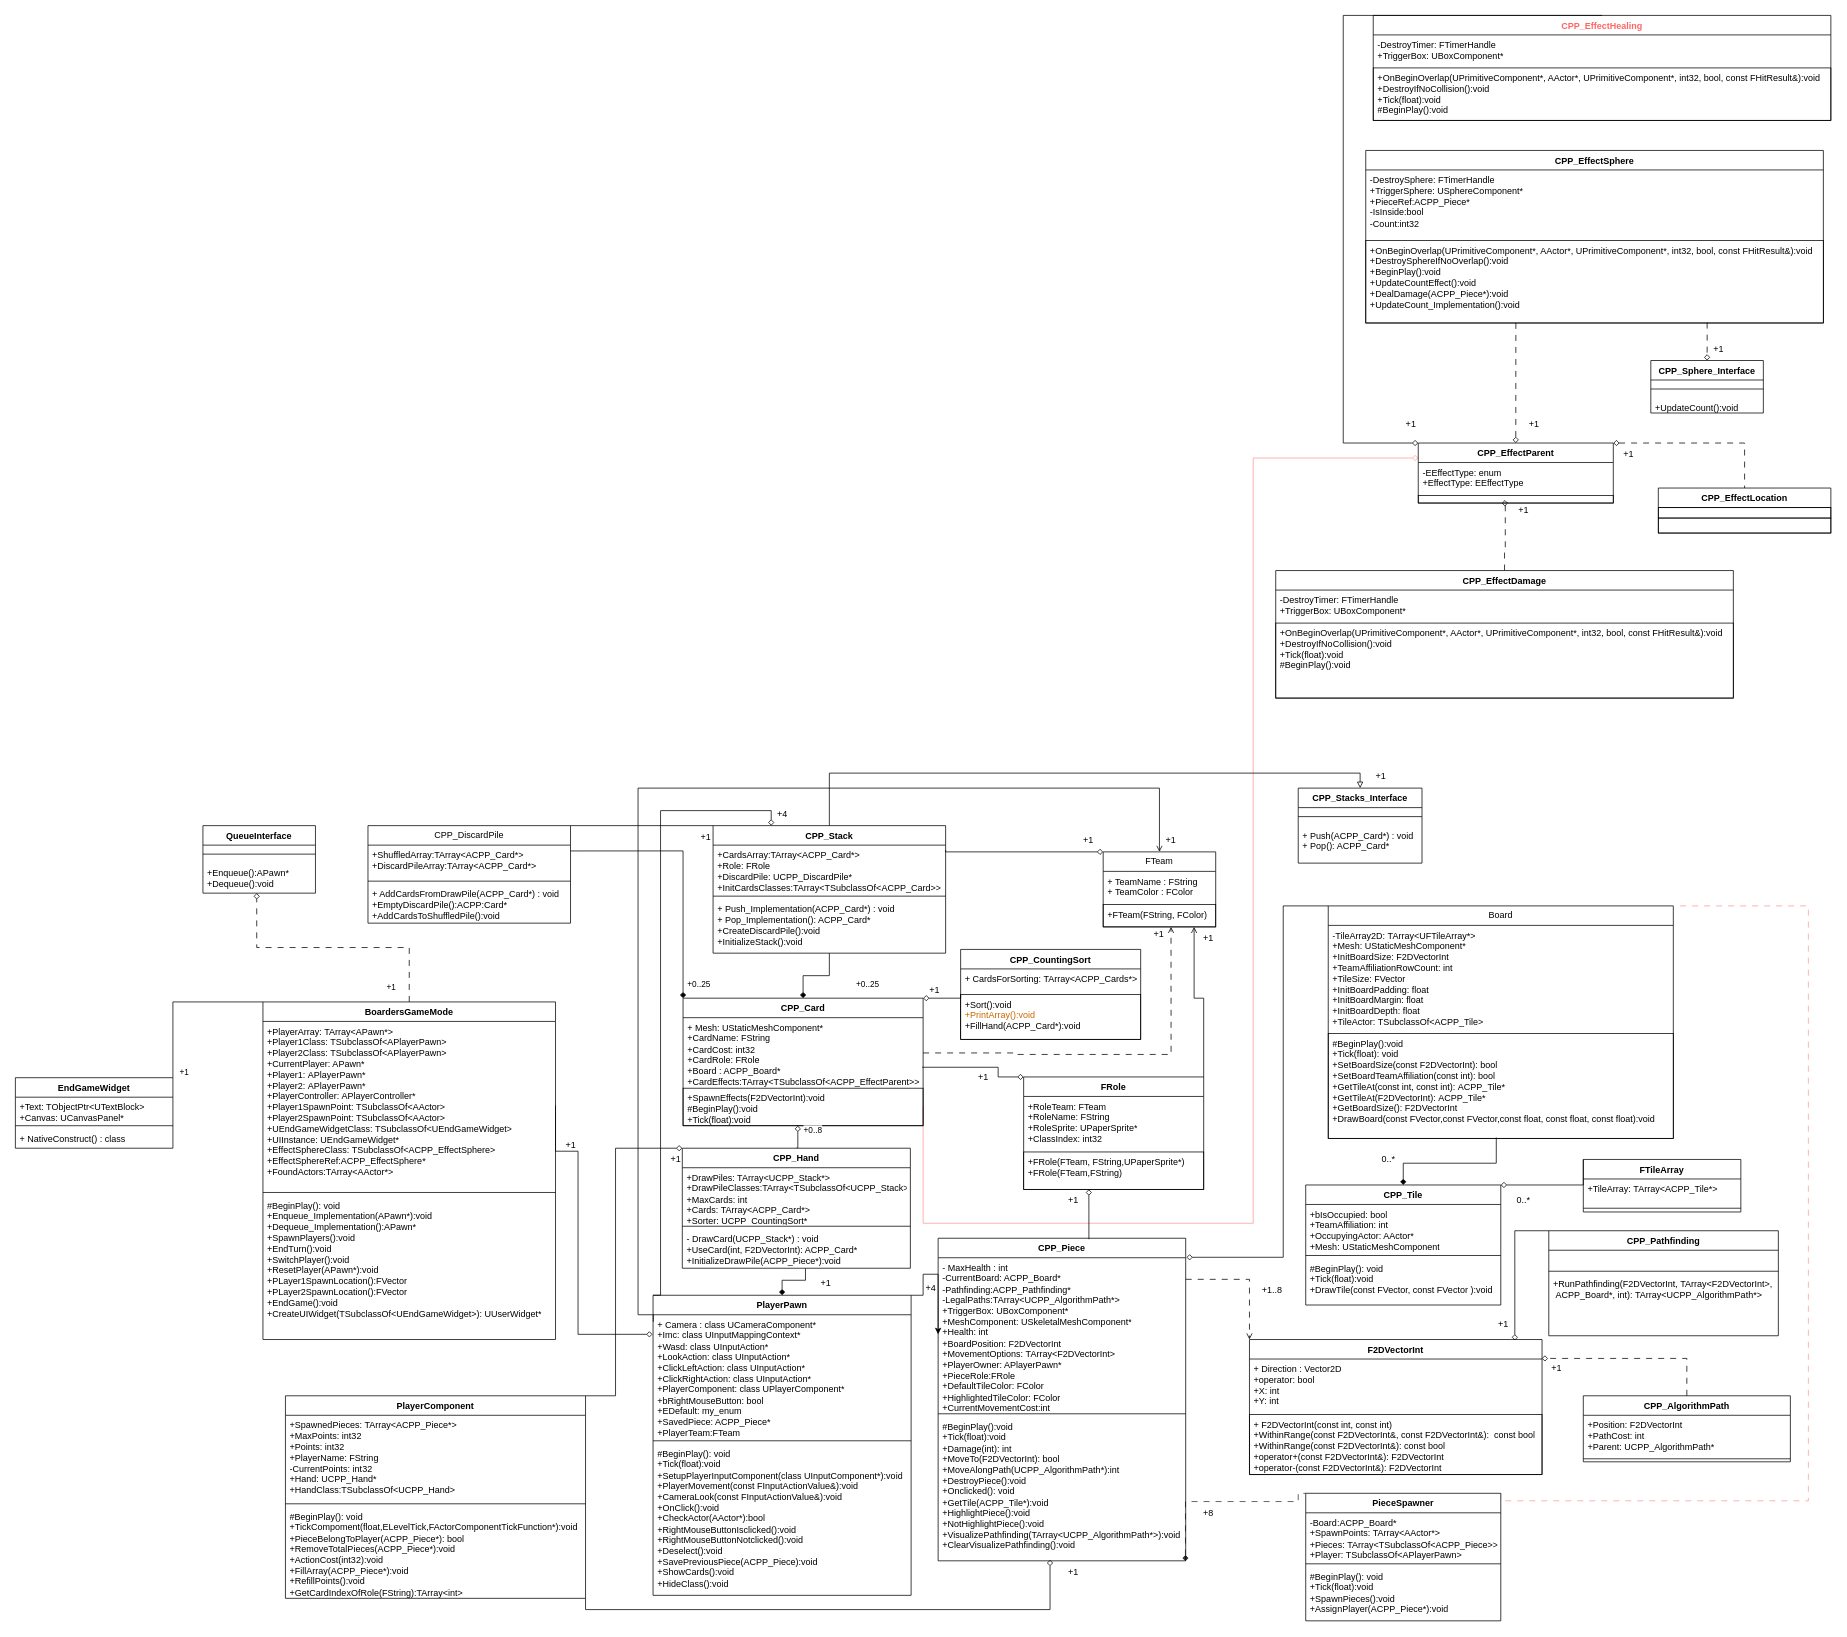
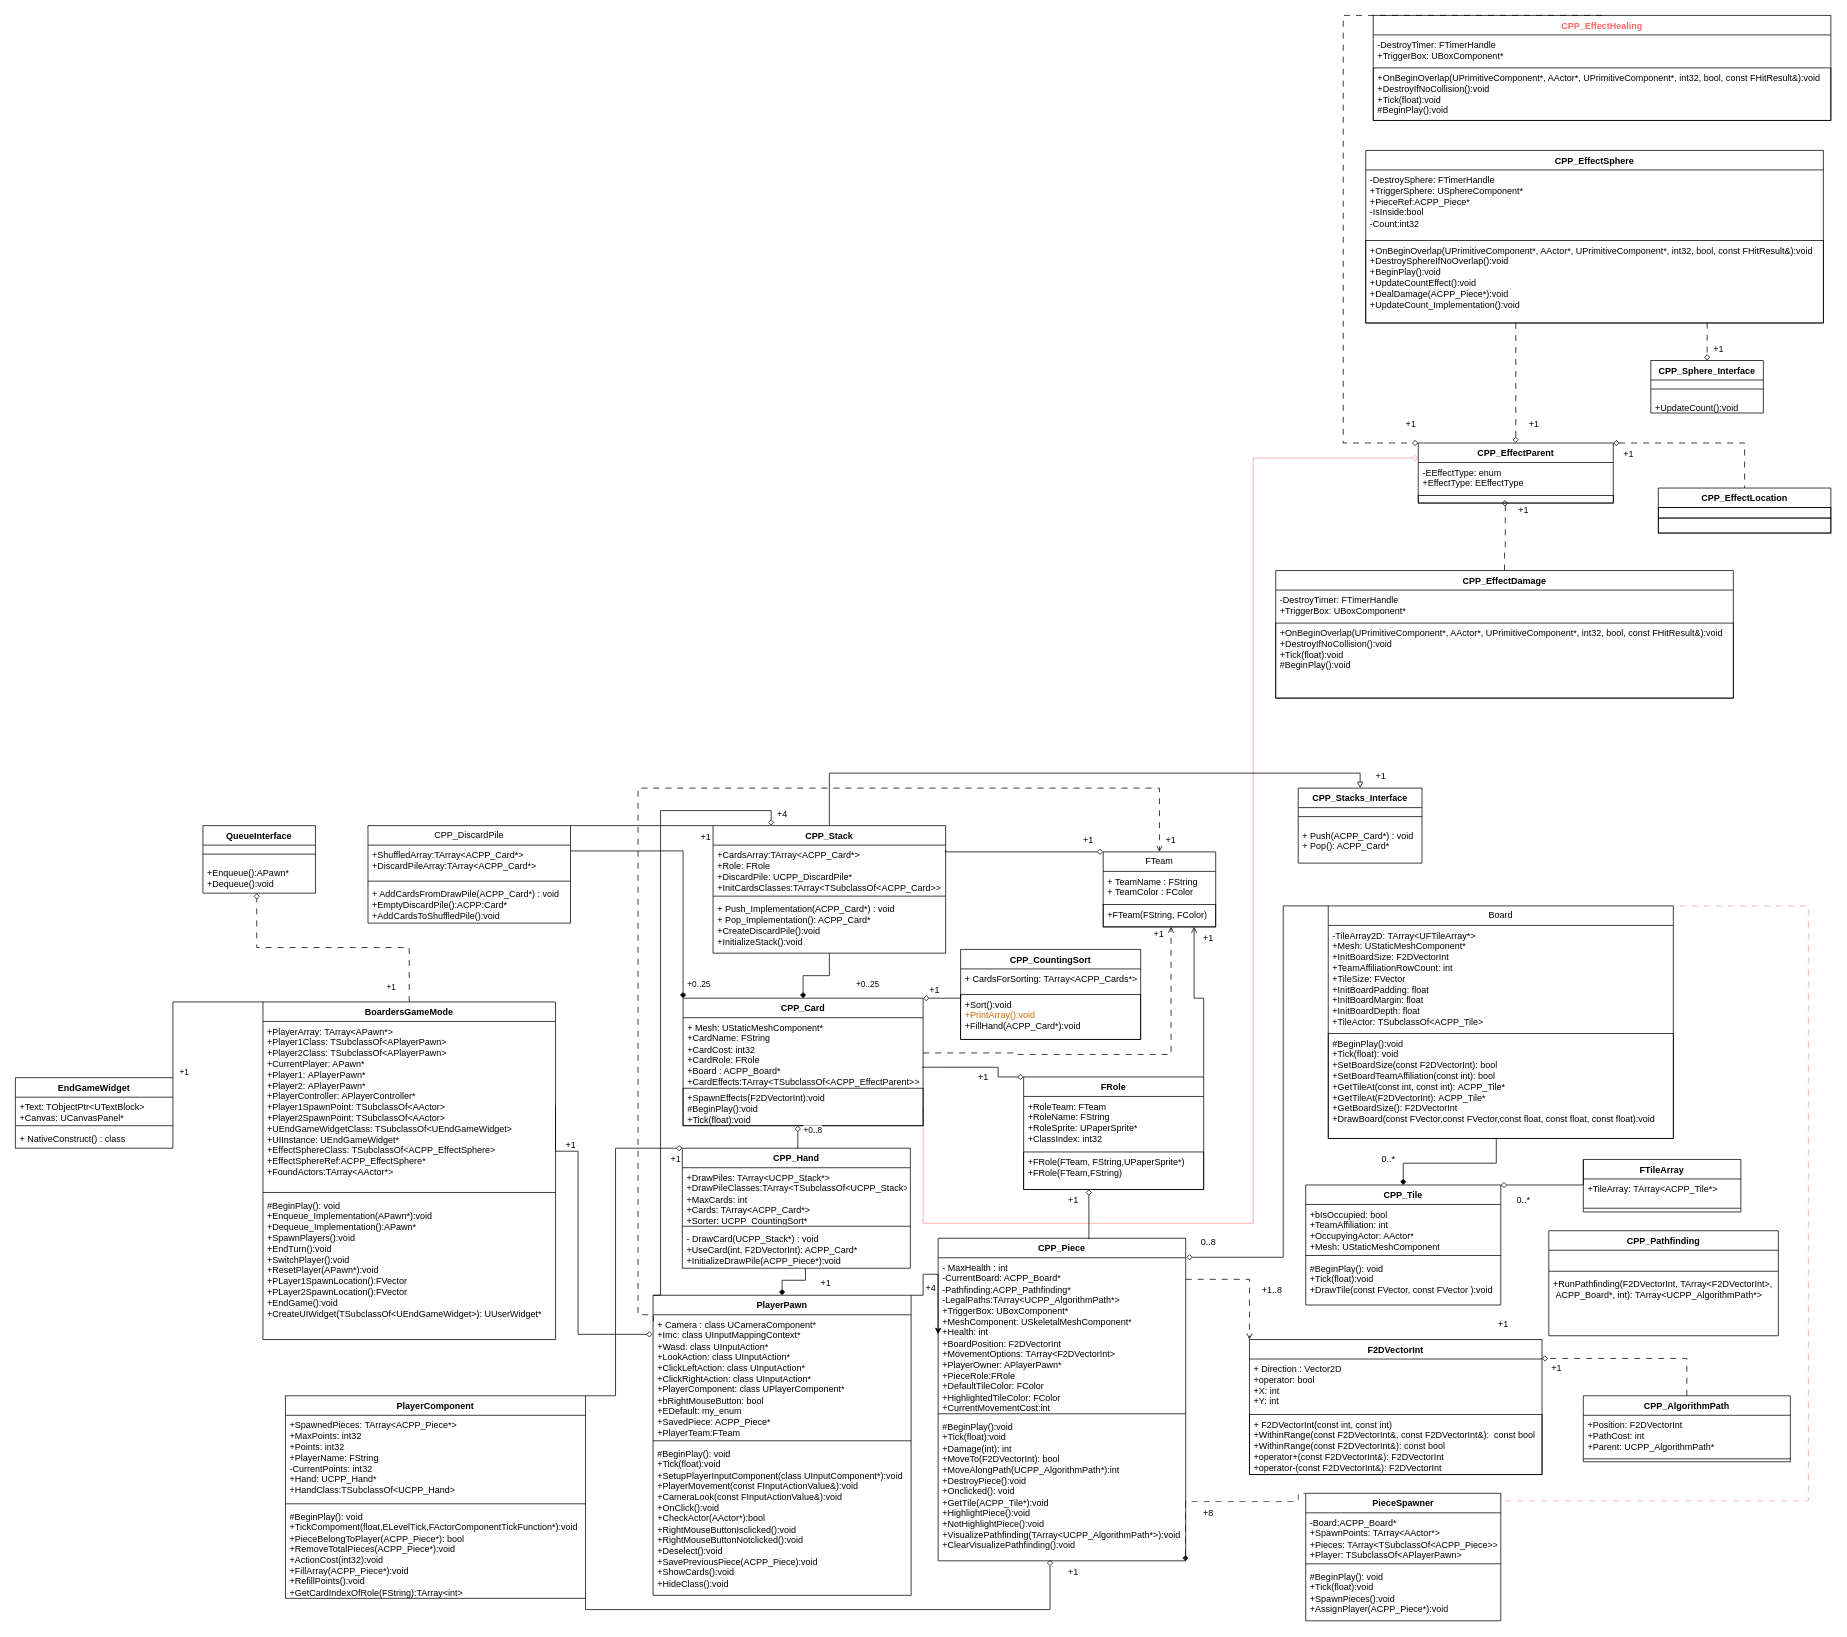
(1343, 250) -> (1343, 250)
(910, 788) -> (910, 788)
none -> (1208, 1242)
(1514, 1266) -> none
